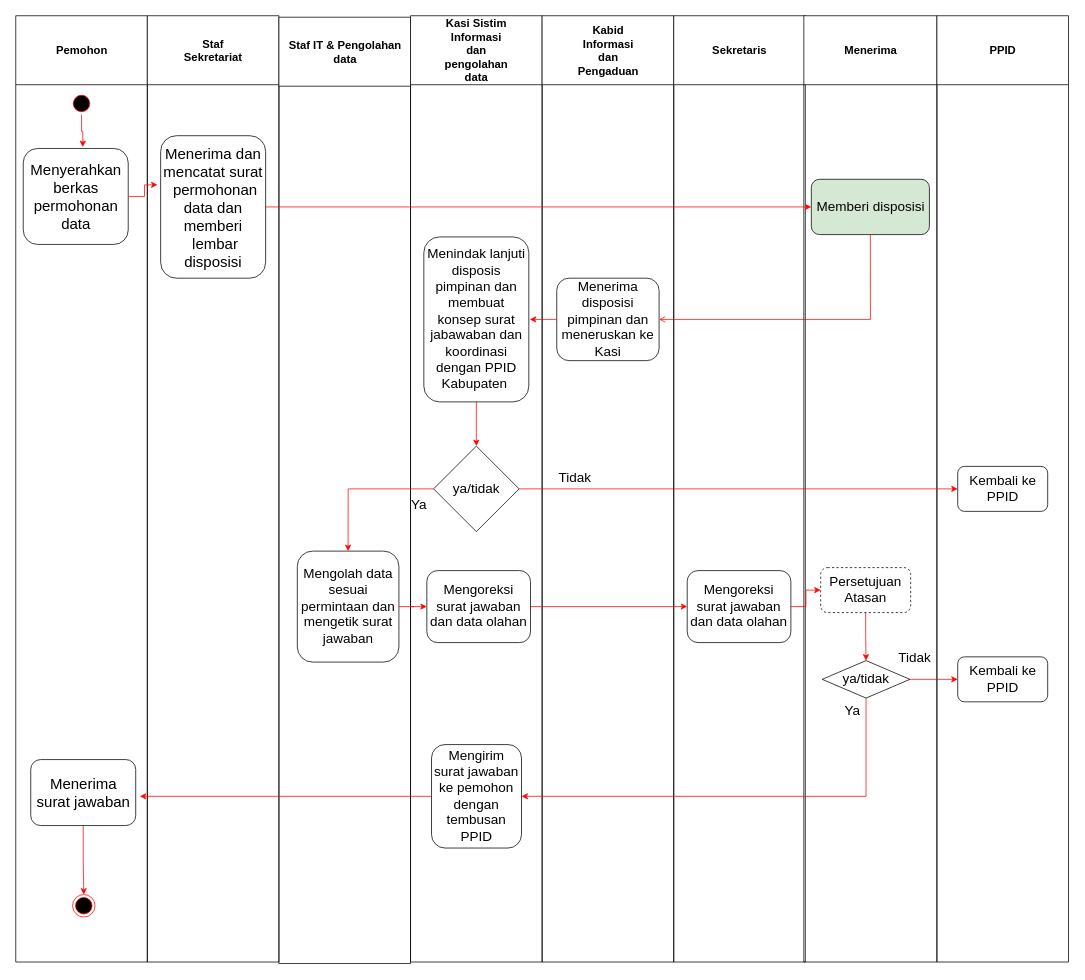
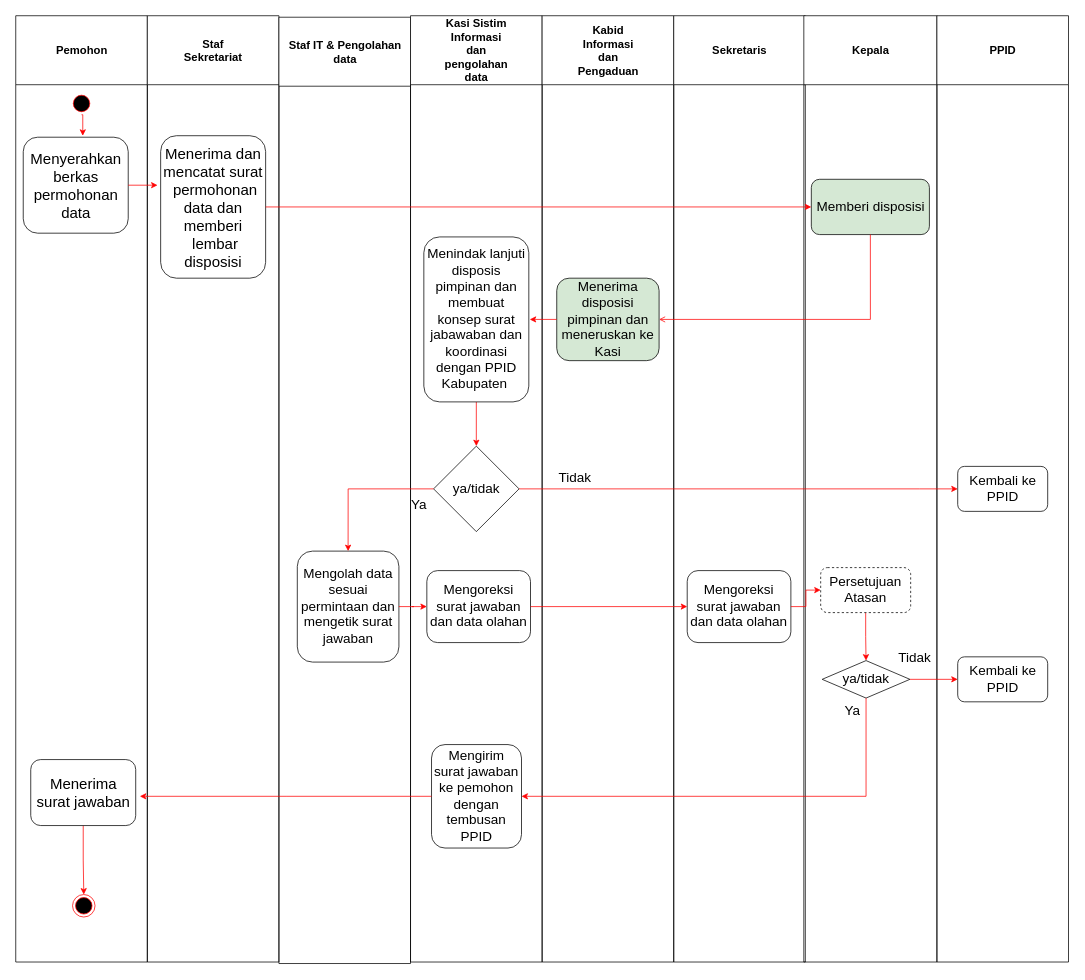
(871, 50) -> (871, 50)
(76, 196) -> (76, 185)
(608, 319) -> (608, 319)
